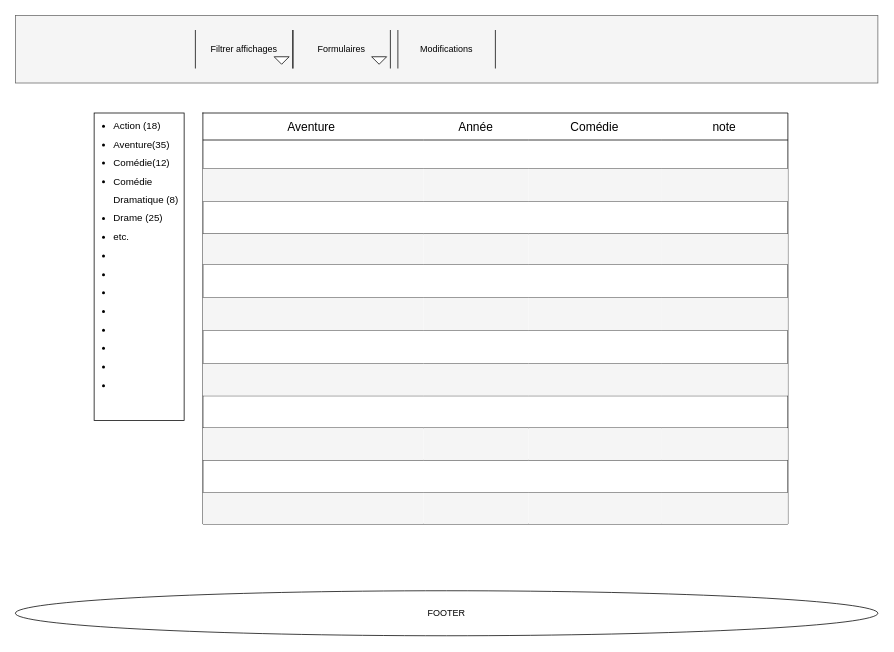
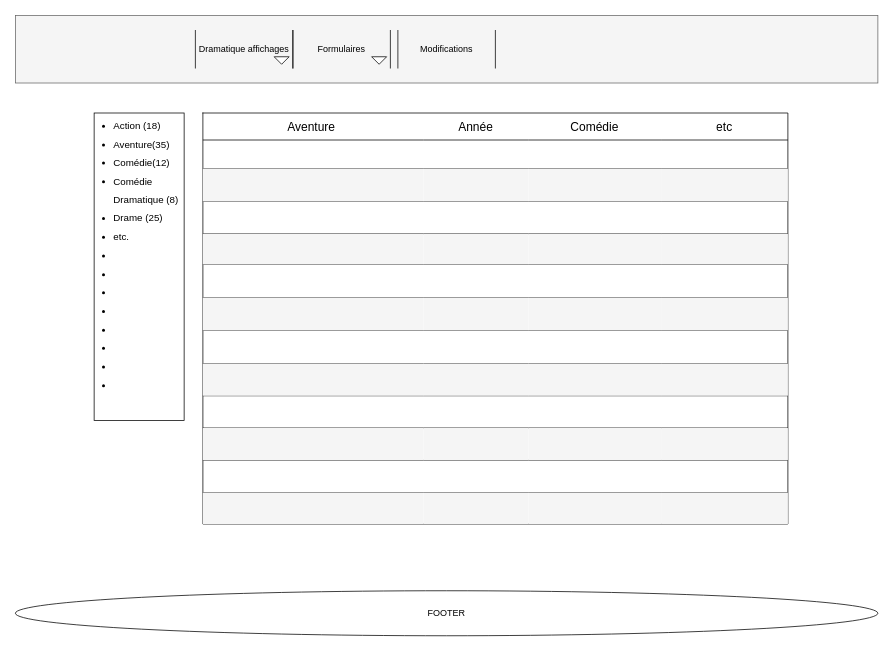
(244, 49) -> (244, 49)
(725, 126) -> (725, 126)
